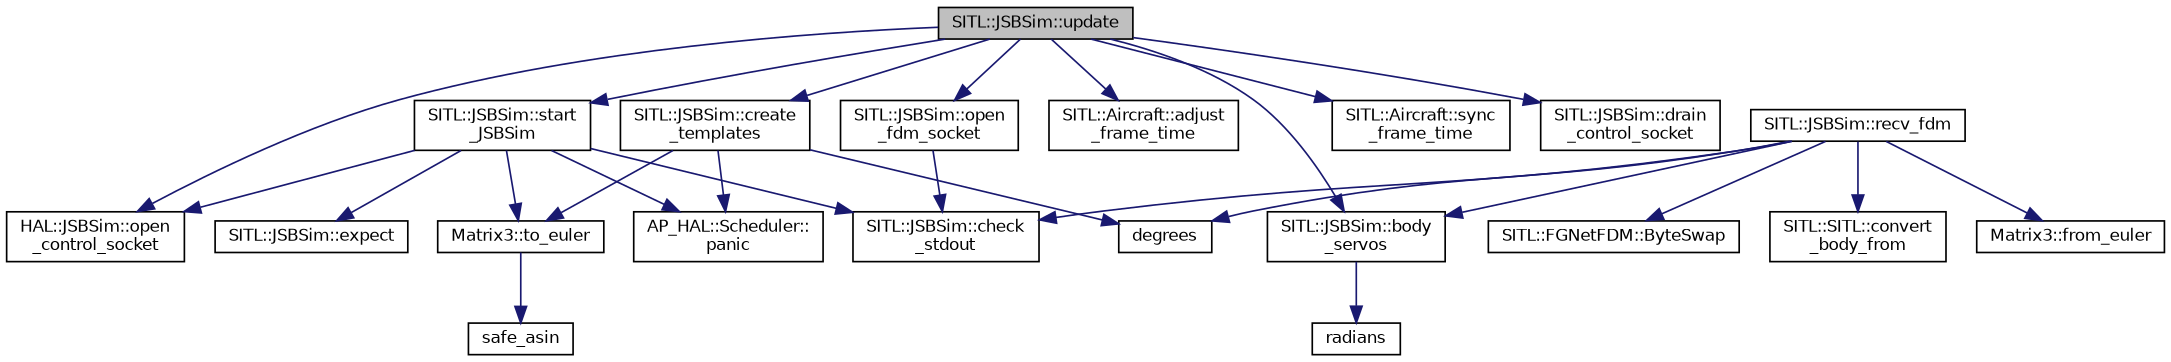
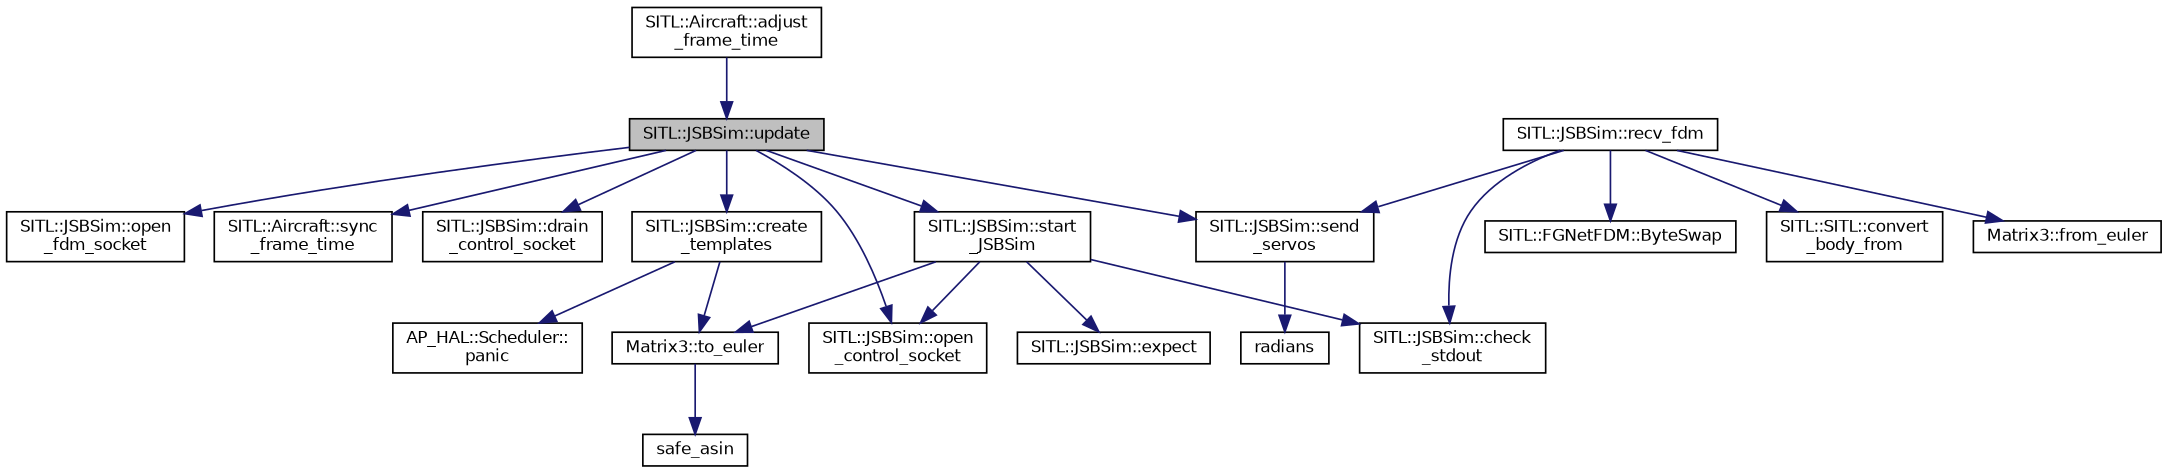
(1078, 64) -> (727, 80)
(936, 169) -> none
(605, 176) -> none
(96, 237) -> (898, 348)
(1165, 237) -> none
(1356, 237) -> (1285, 237)
